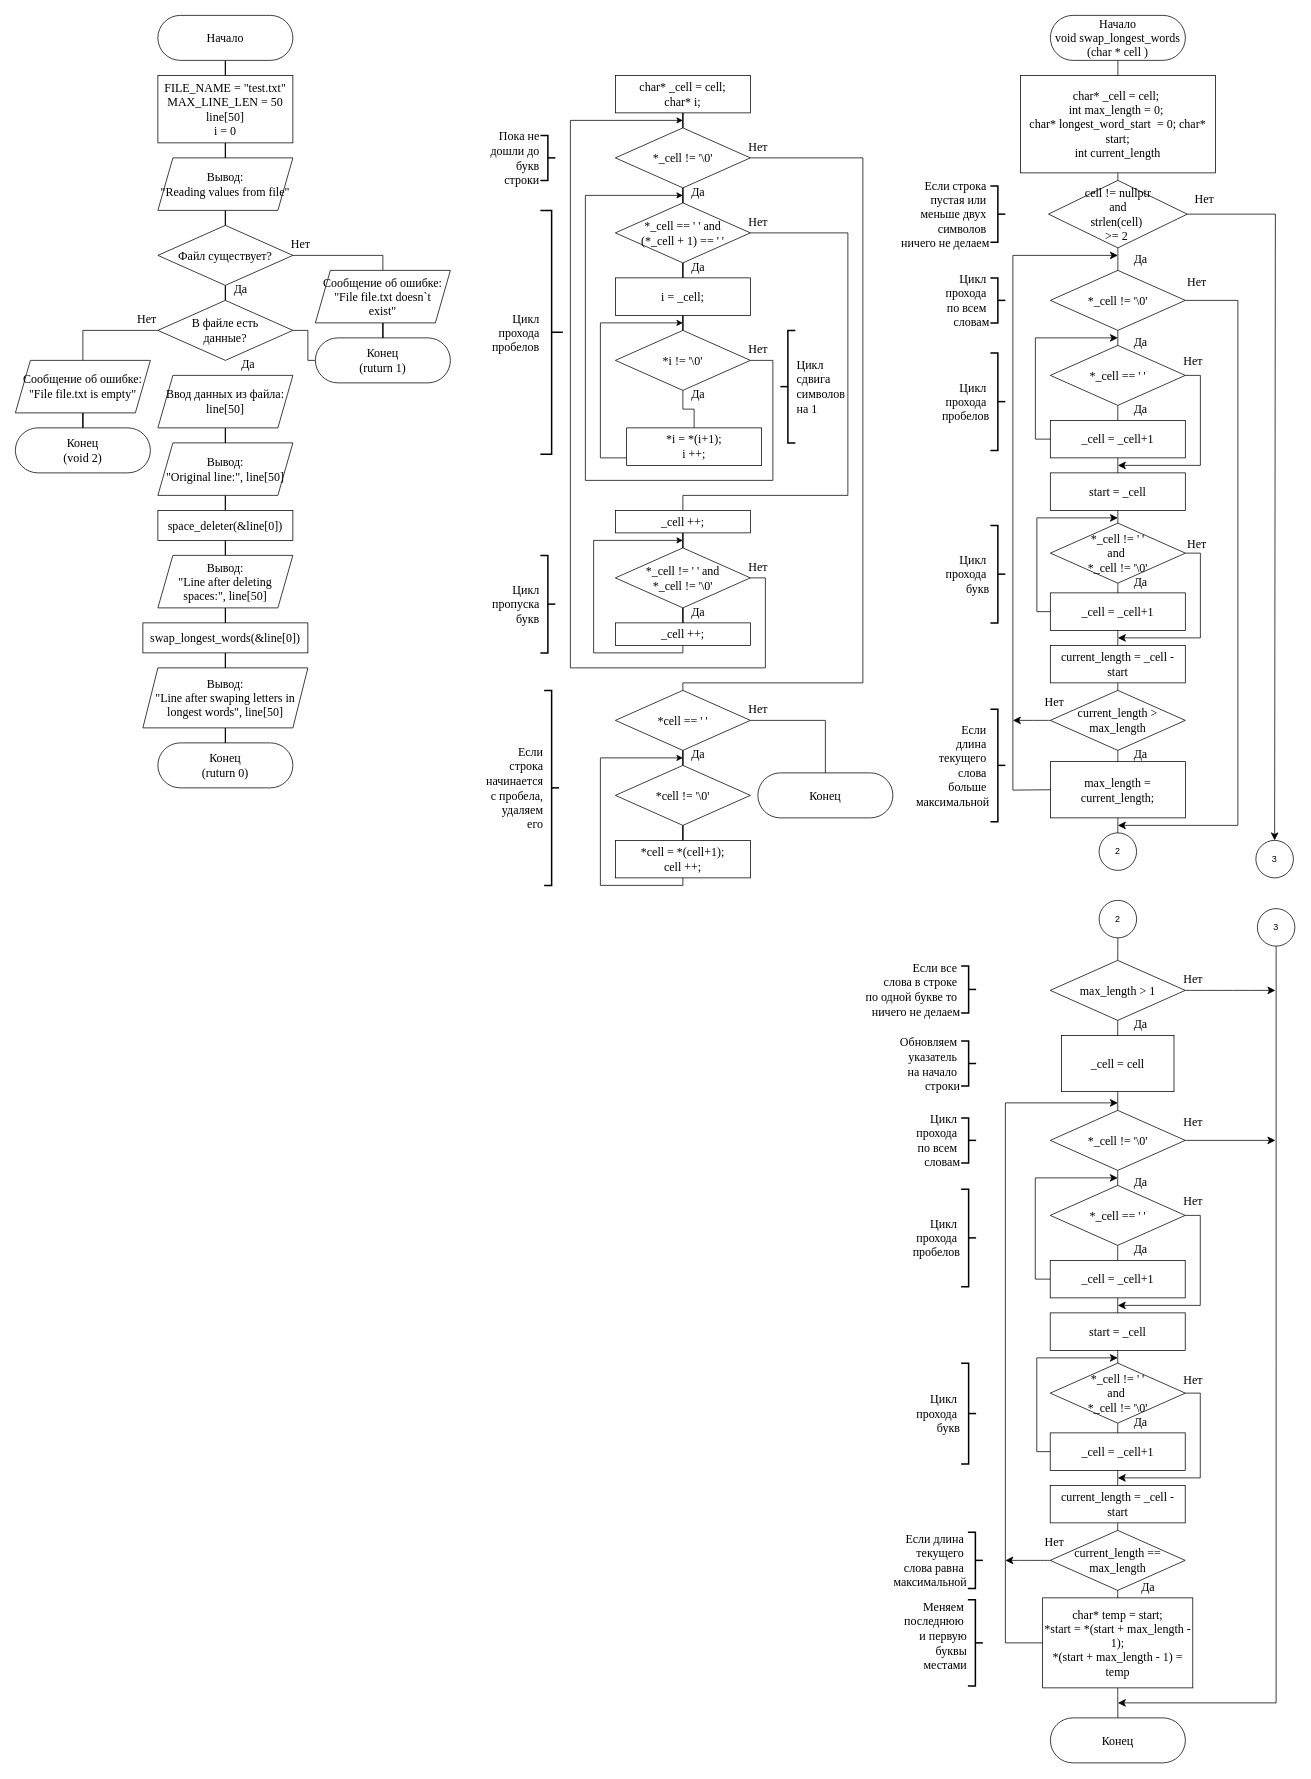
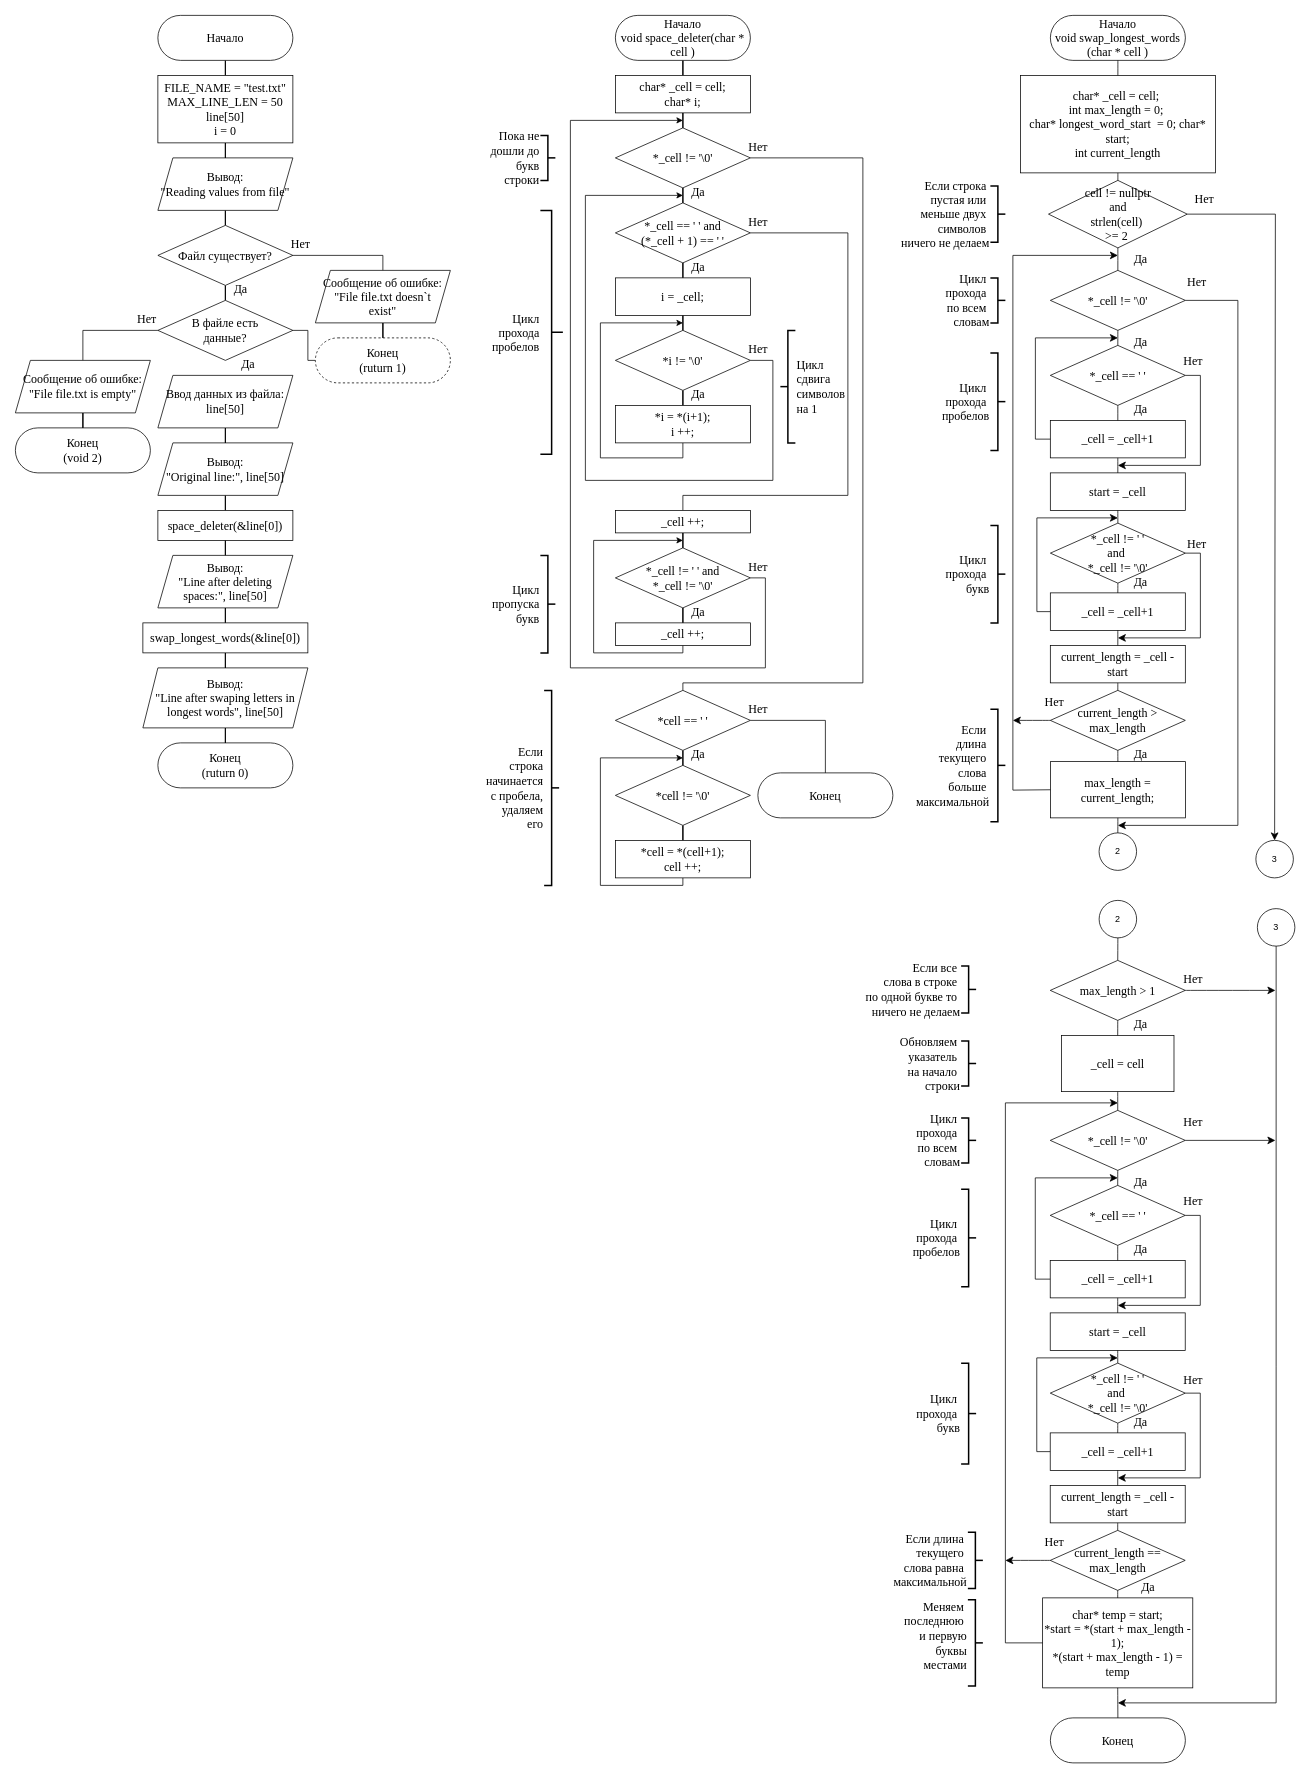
none -> (683, 38)
none -> (683, 68)
(383, 360) -> (383, 360)
(694, 447) -> (683, 424)
